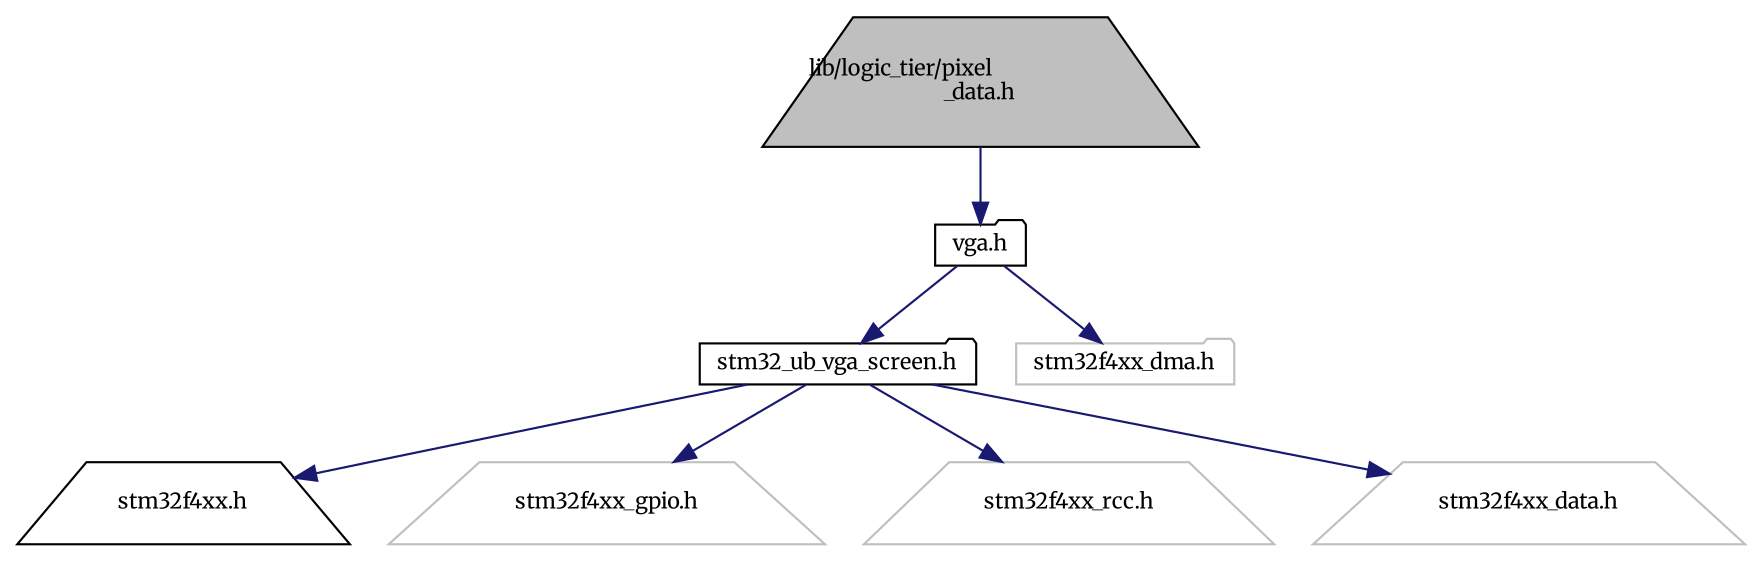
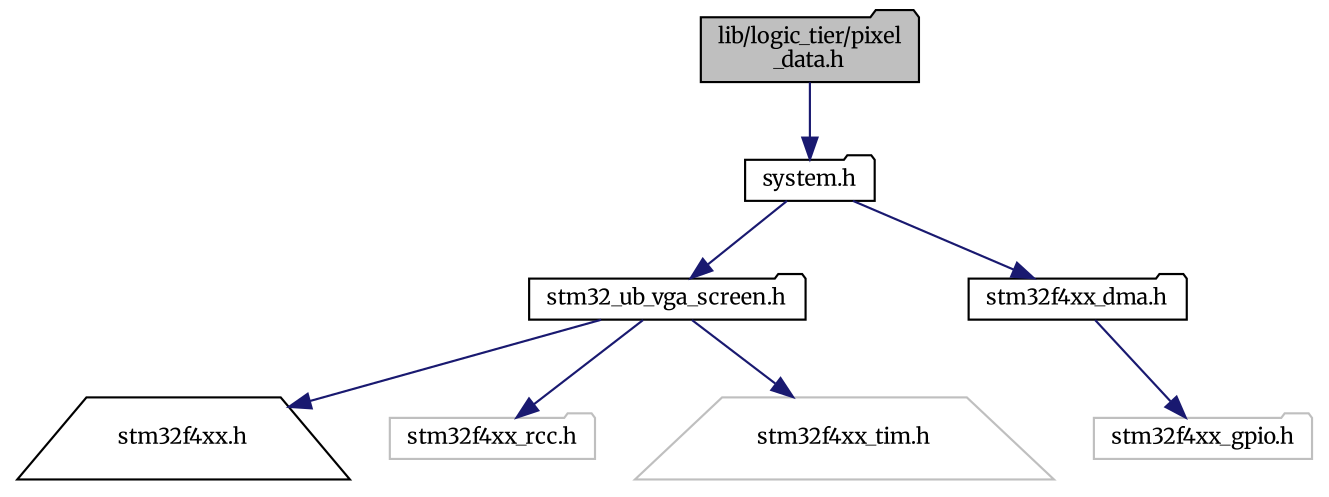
(981, 82) -> (810, 50)
(981, 245) -> (810, 180)
(1125, 364) -> (1078, 299)
(749, 418) -> (1133, 361)
(607, 503) -> (1203, 438)
(1069, 503) -> (492, 438)
(1529, 503) -> (844, 438)
